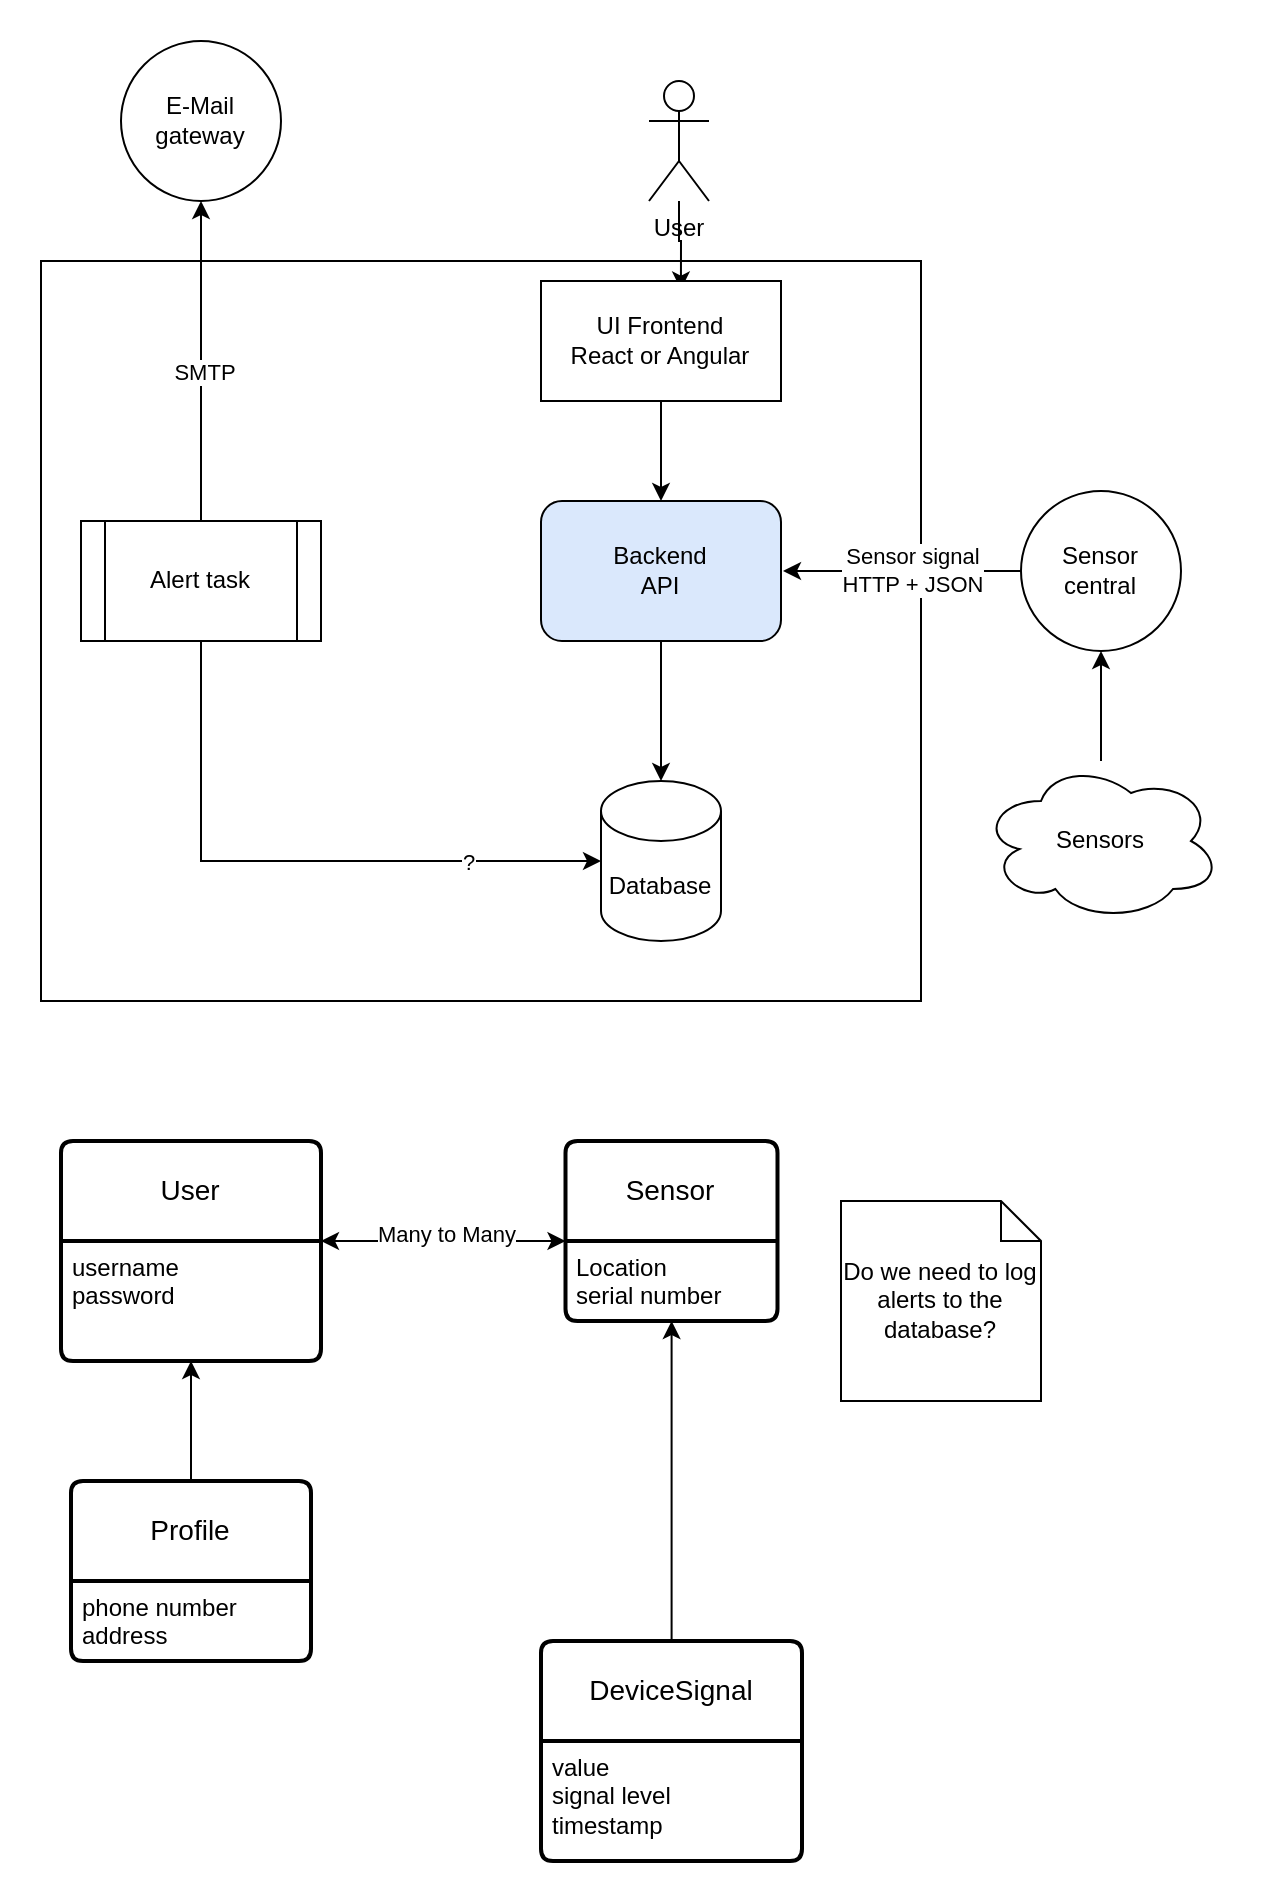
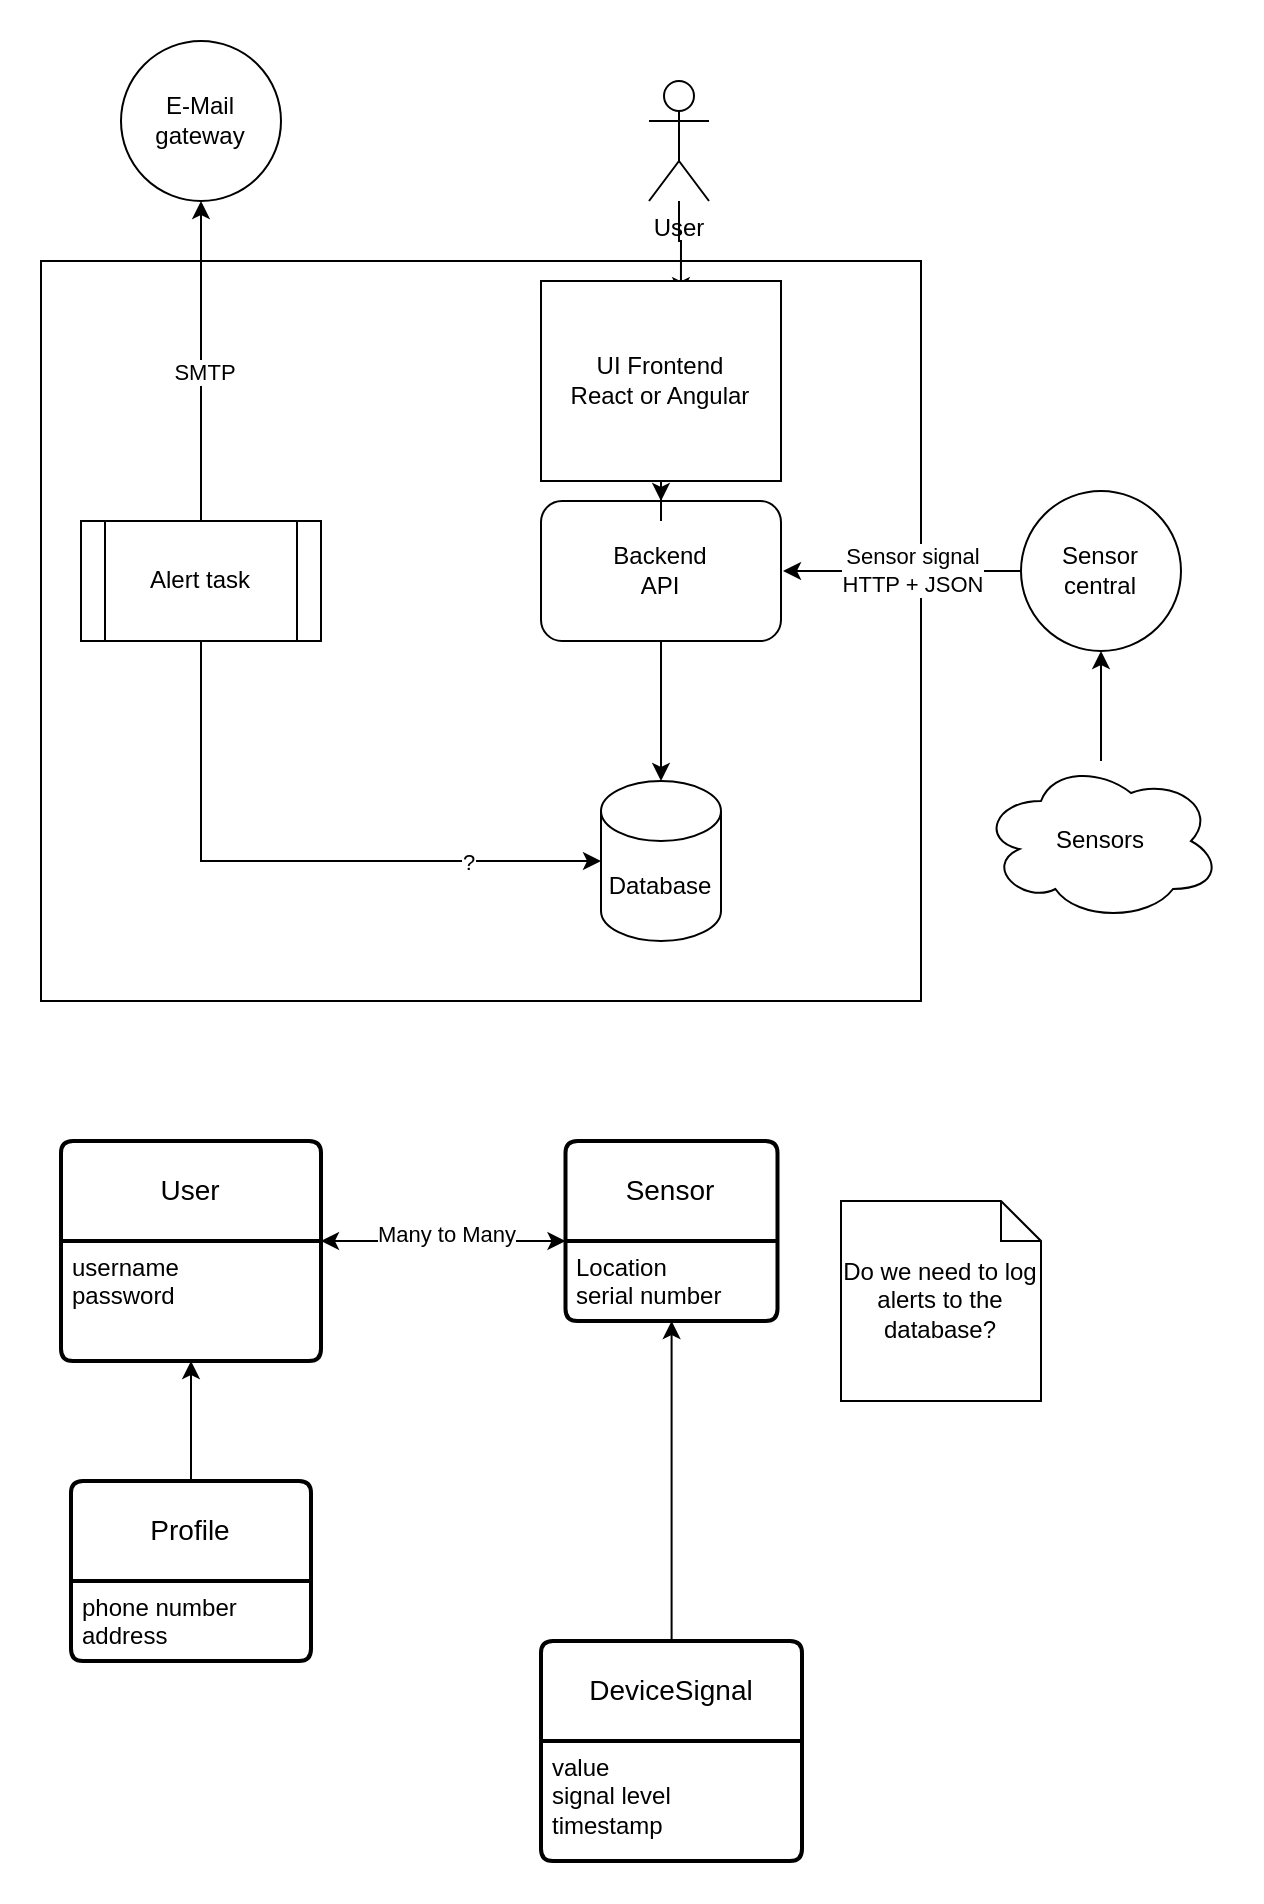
(661, 341) -> (661, 381)
(661, 571) -> (661, 571)
